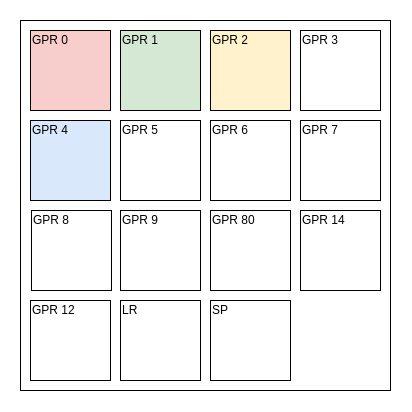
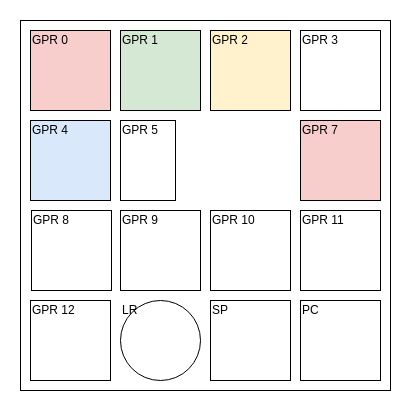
(161, 161) -> (148, 161)
(251, 161) -> none
(341, 161) -> (341, 161)
(231, 220) -> (231, 220)
(321, 220) -> (321, 220)
(161, 341) -> (161, 341)
none -> (341, 341)
